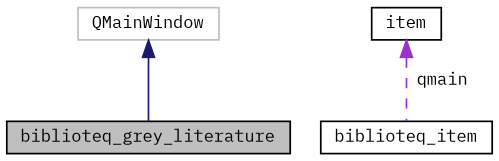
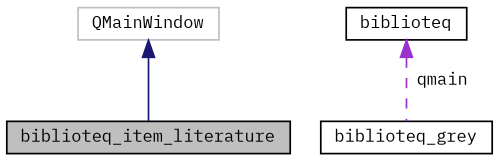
(406, 24) -> (406, 24)
(149, 137) -> (149, 137)
(406, 137) -> (406, 137)
